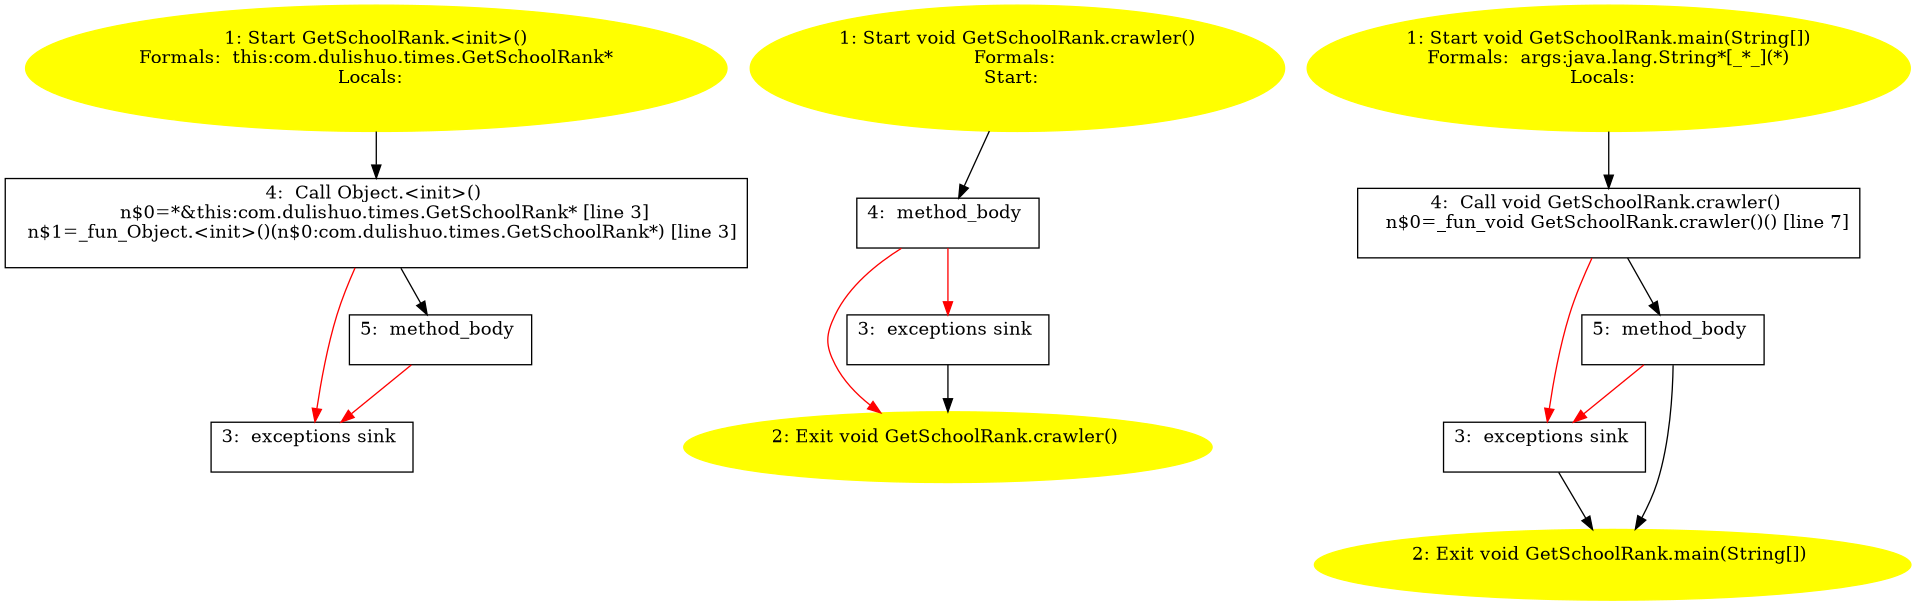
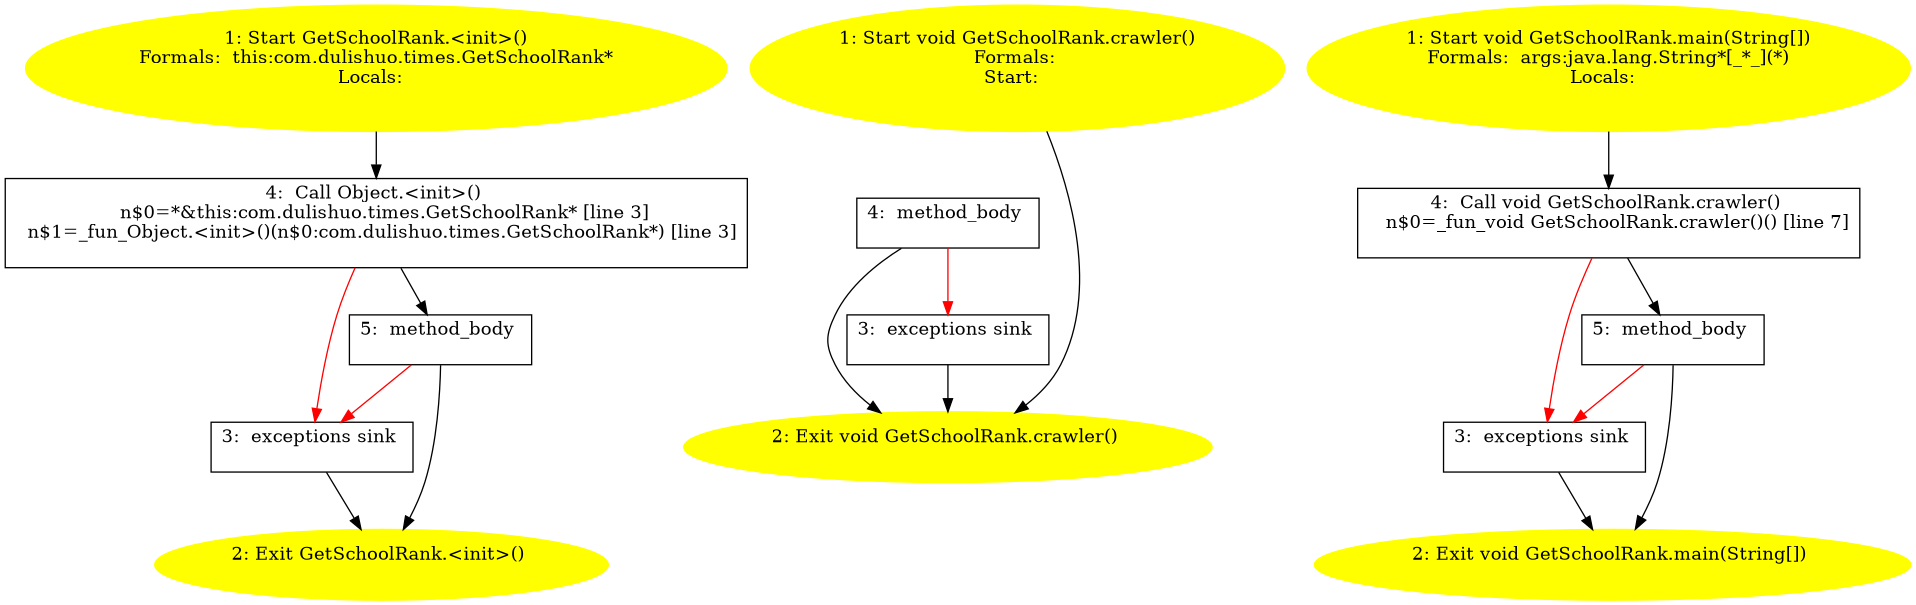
(977, 158) -> (1080, 274)
(833, 320) -> (833, 320)
none -> (382, 565)
